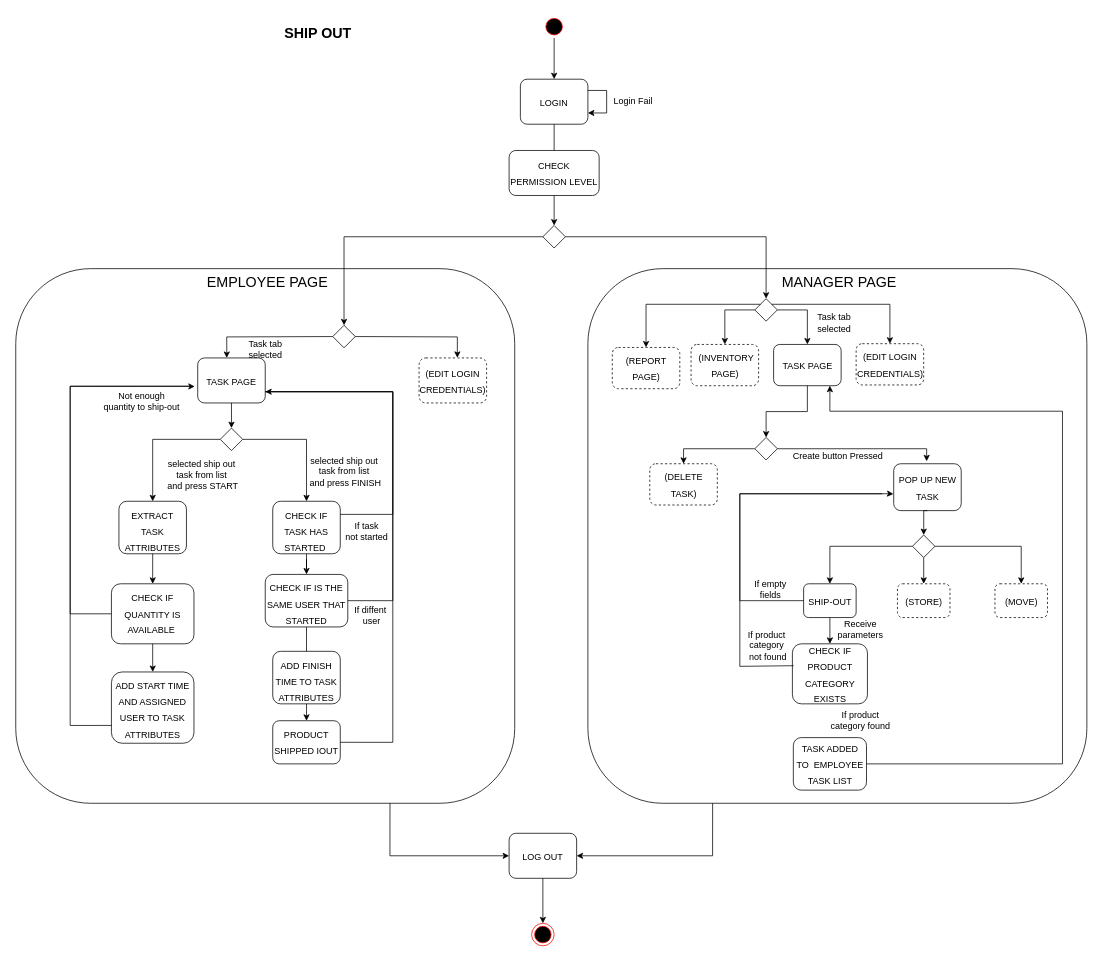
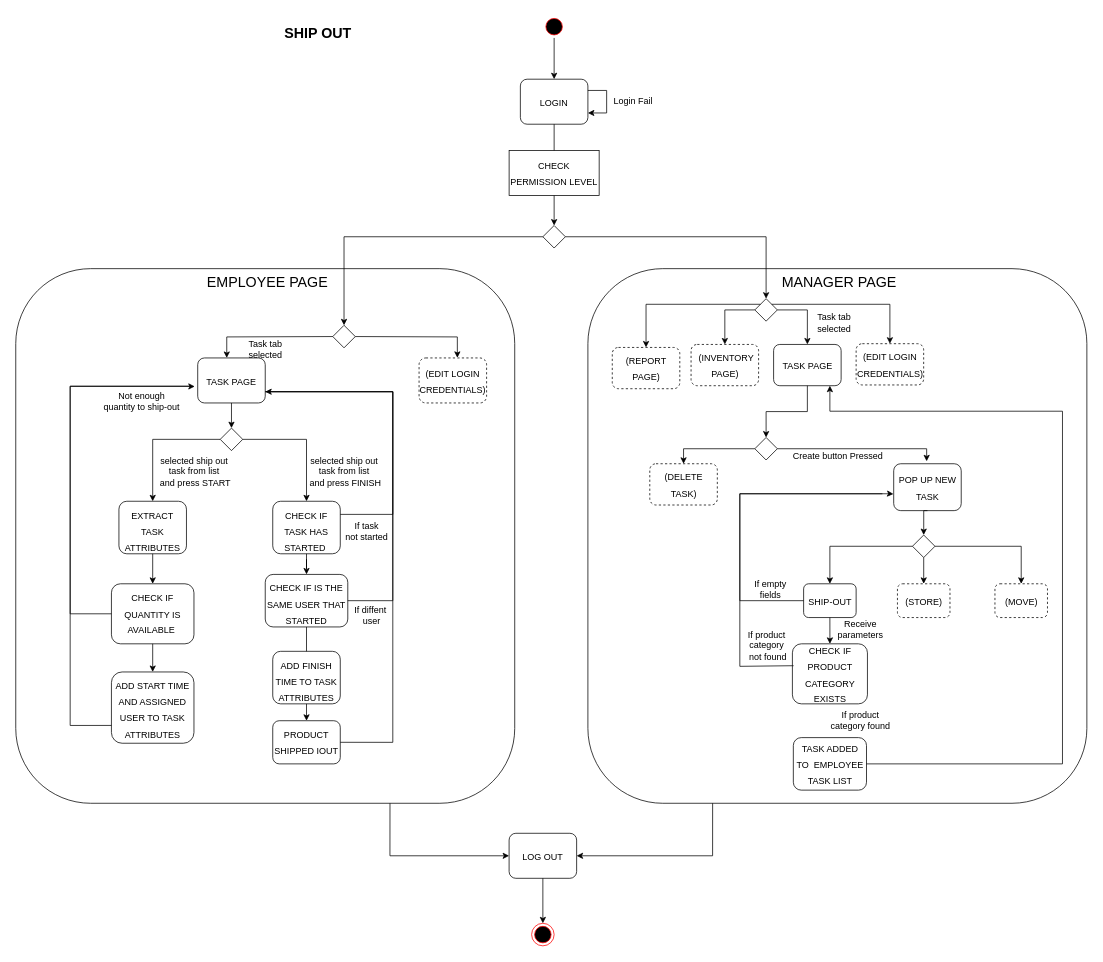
(554, 173) -> (554, 173)
(201, 475) -> (194, 471)
